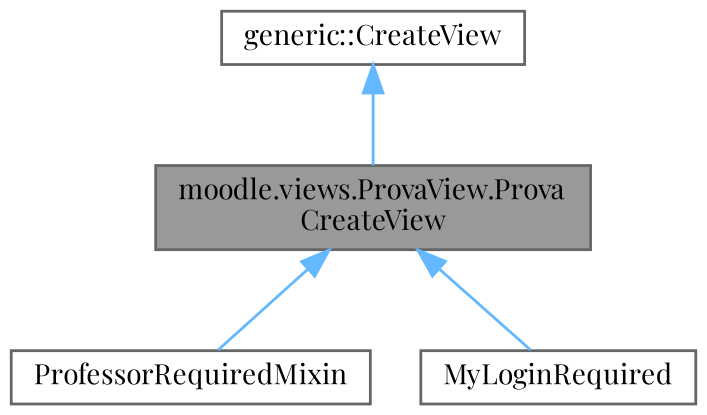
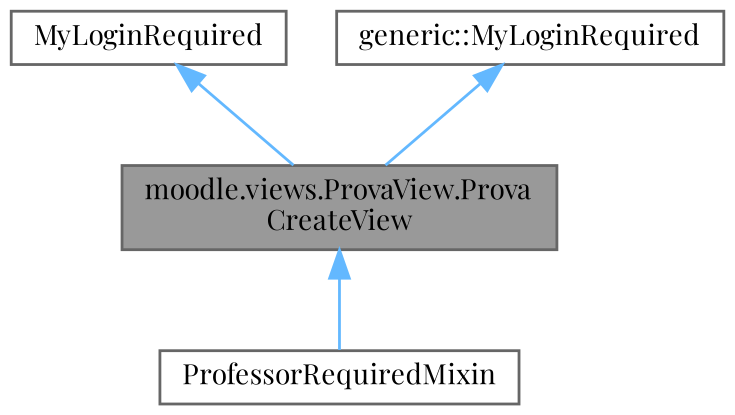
(373, 38) -> (530, 38)
(485, 310) -> (246, 124)
